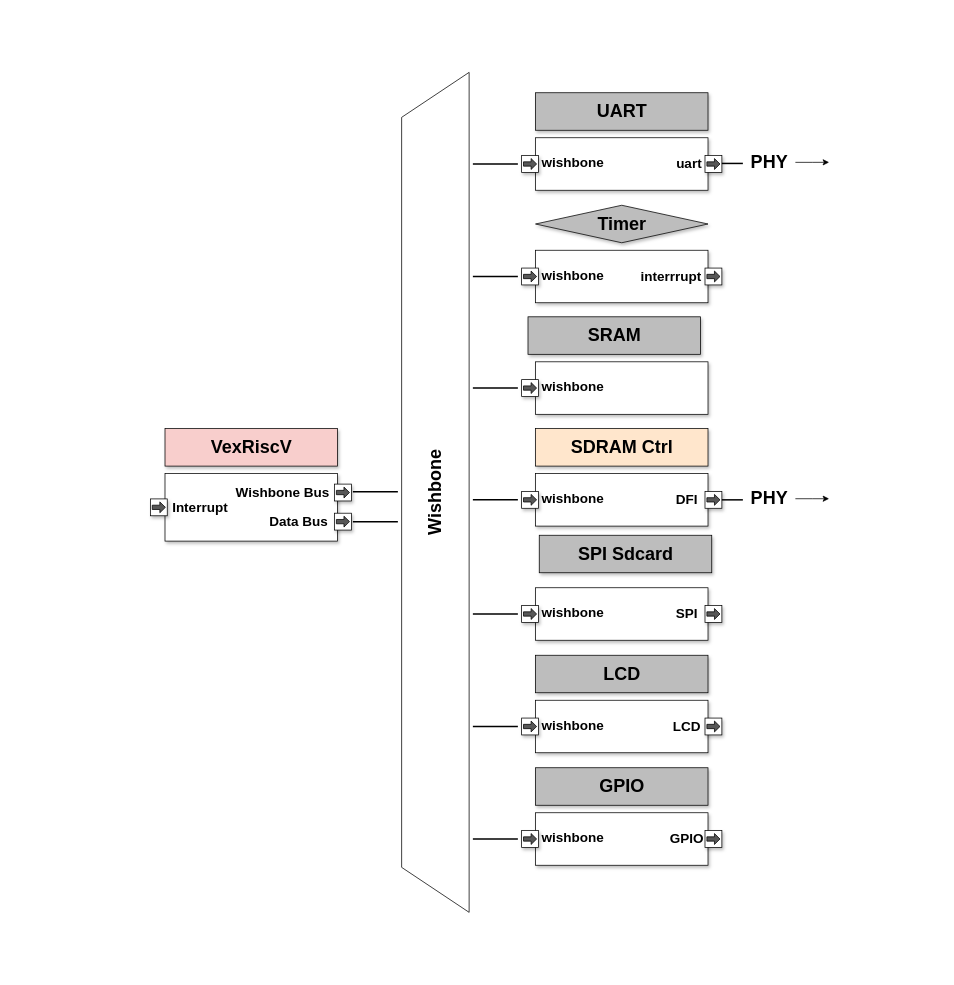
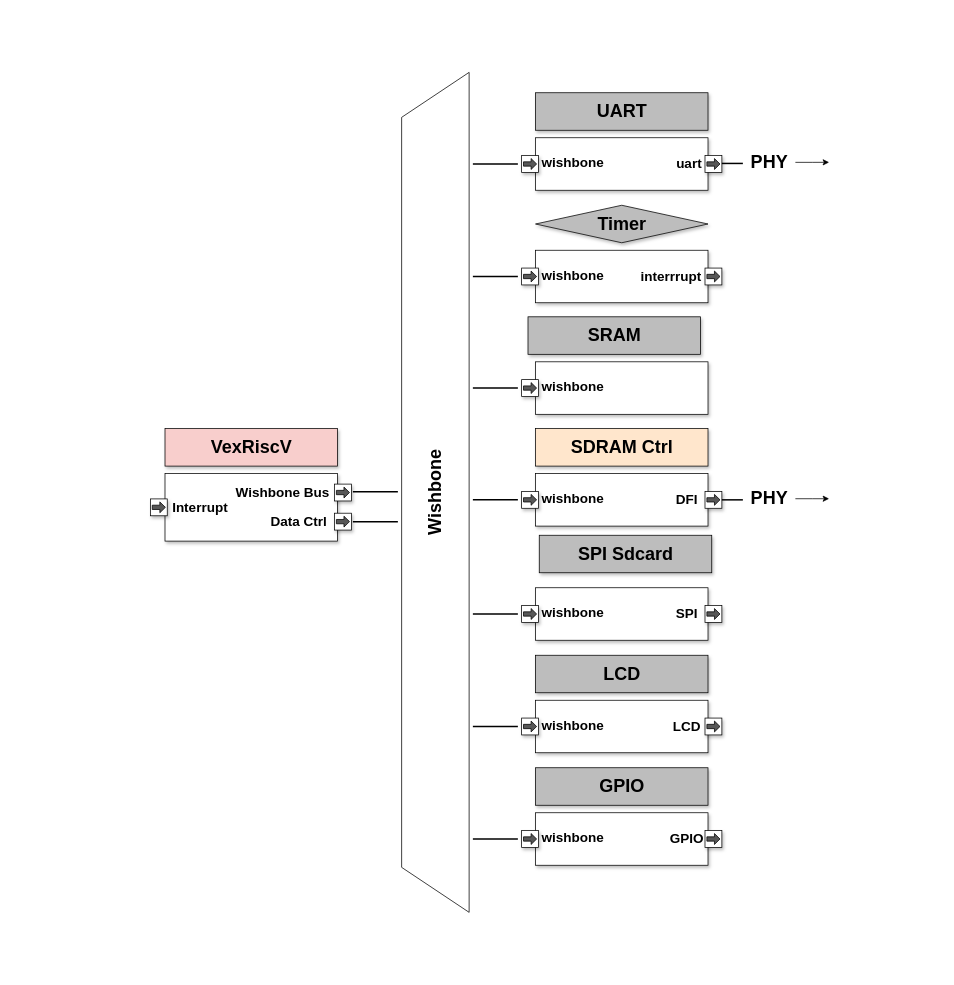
(297, 522) -> (297, 522)
